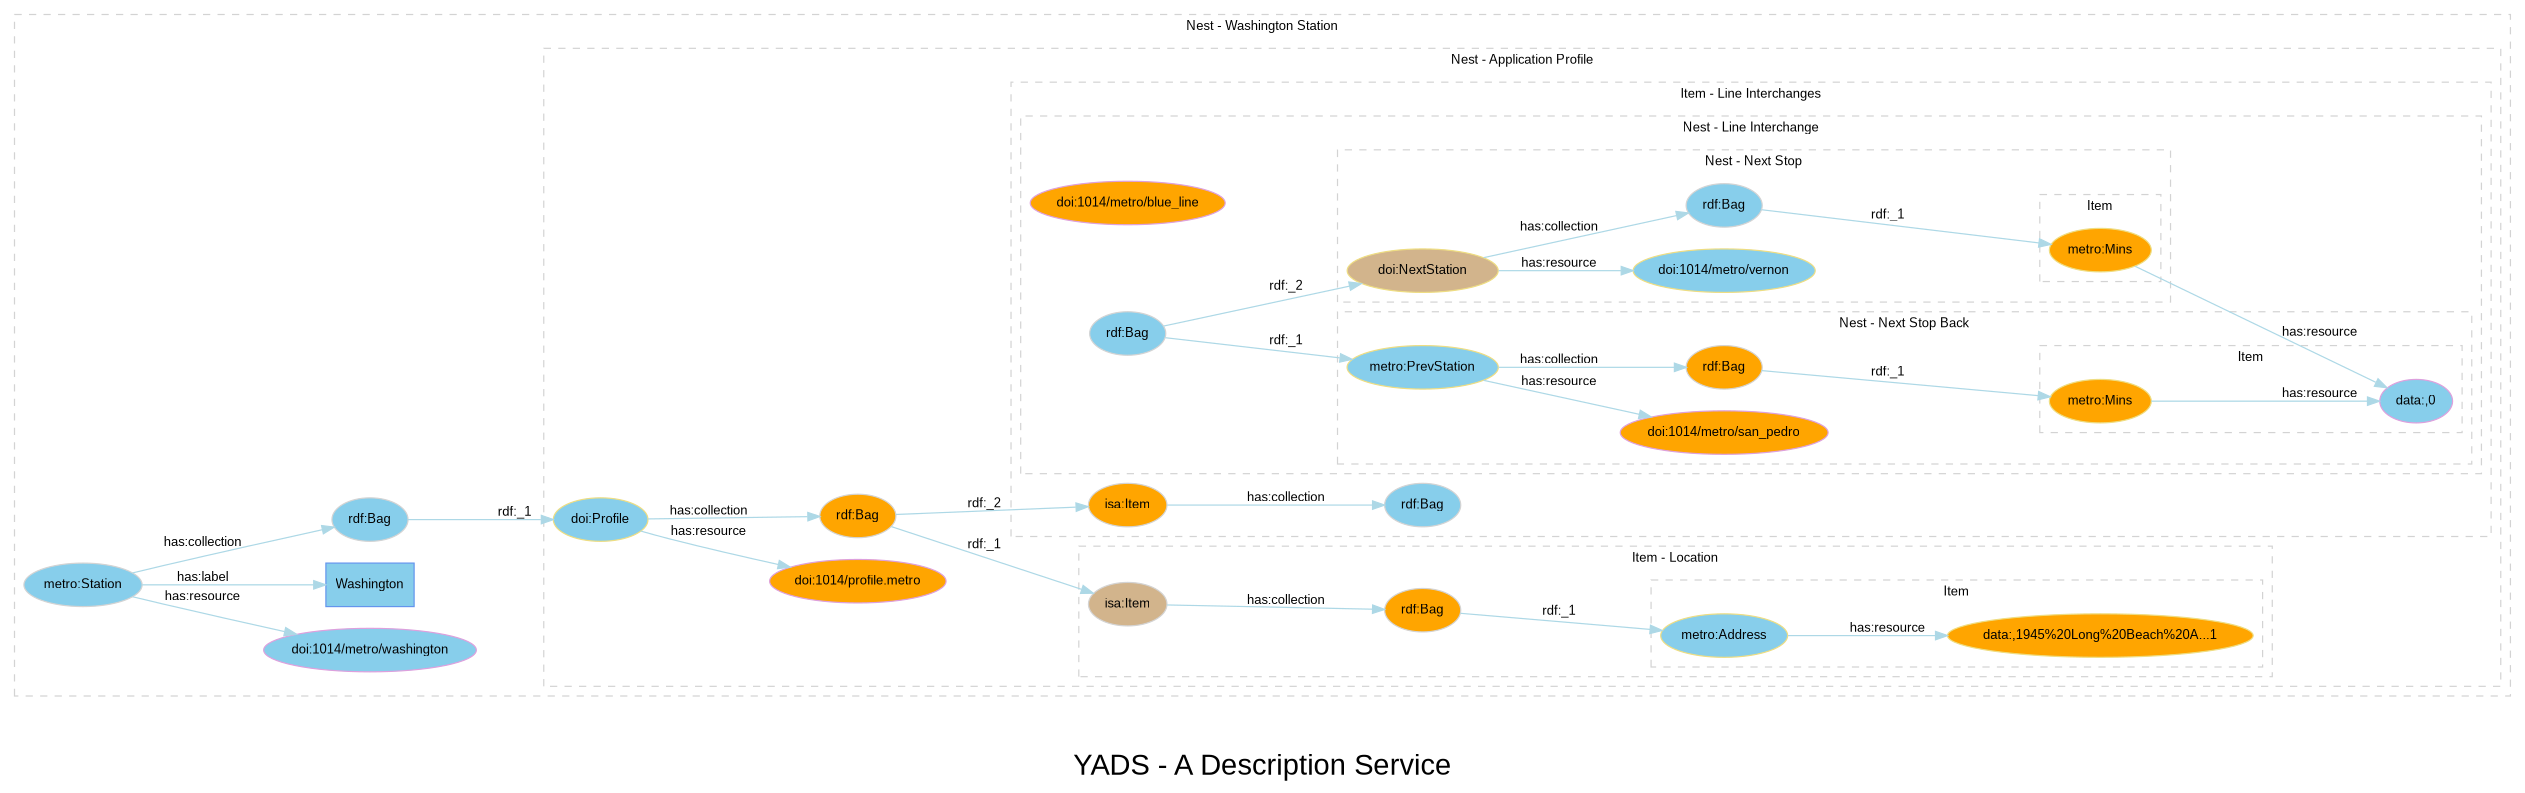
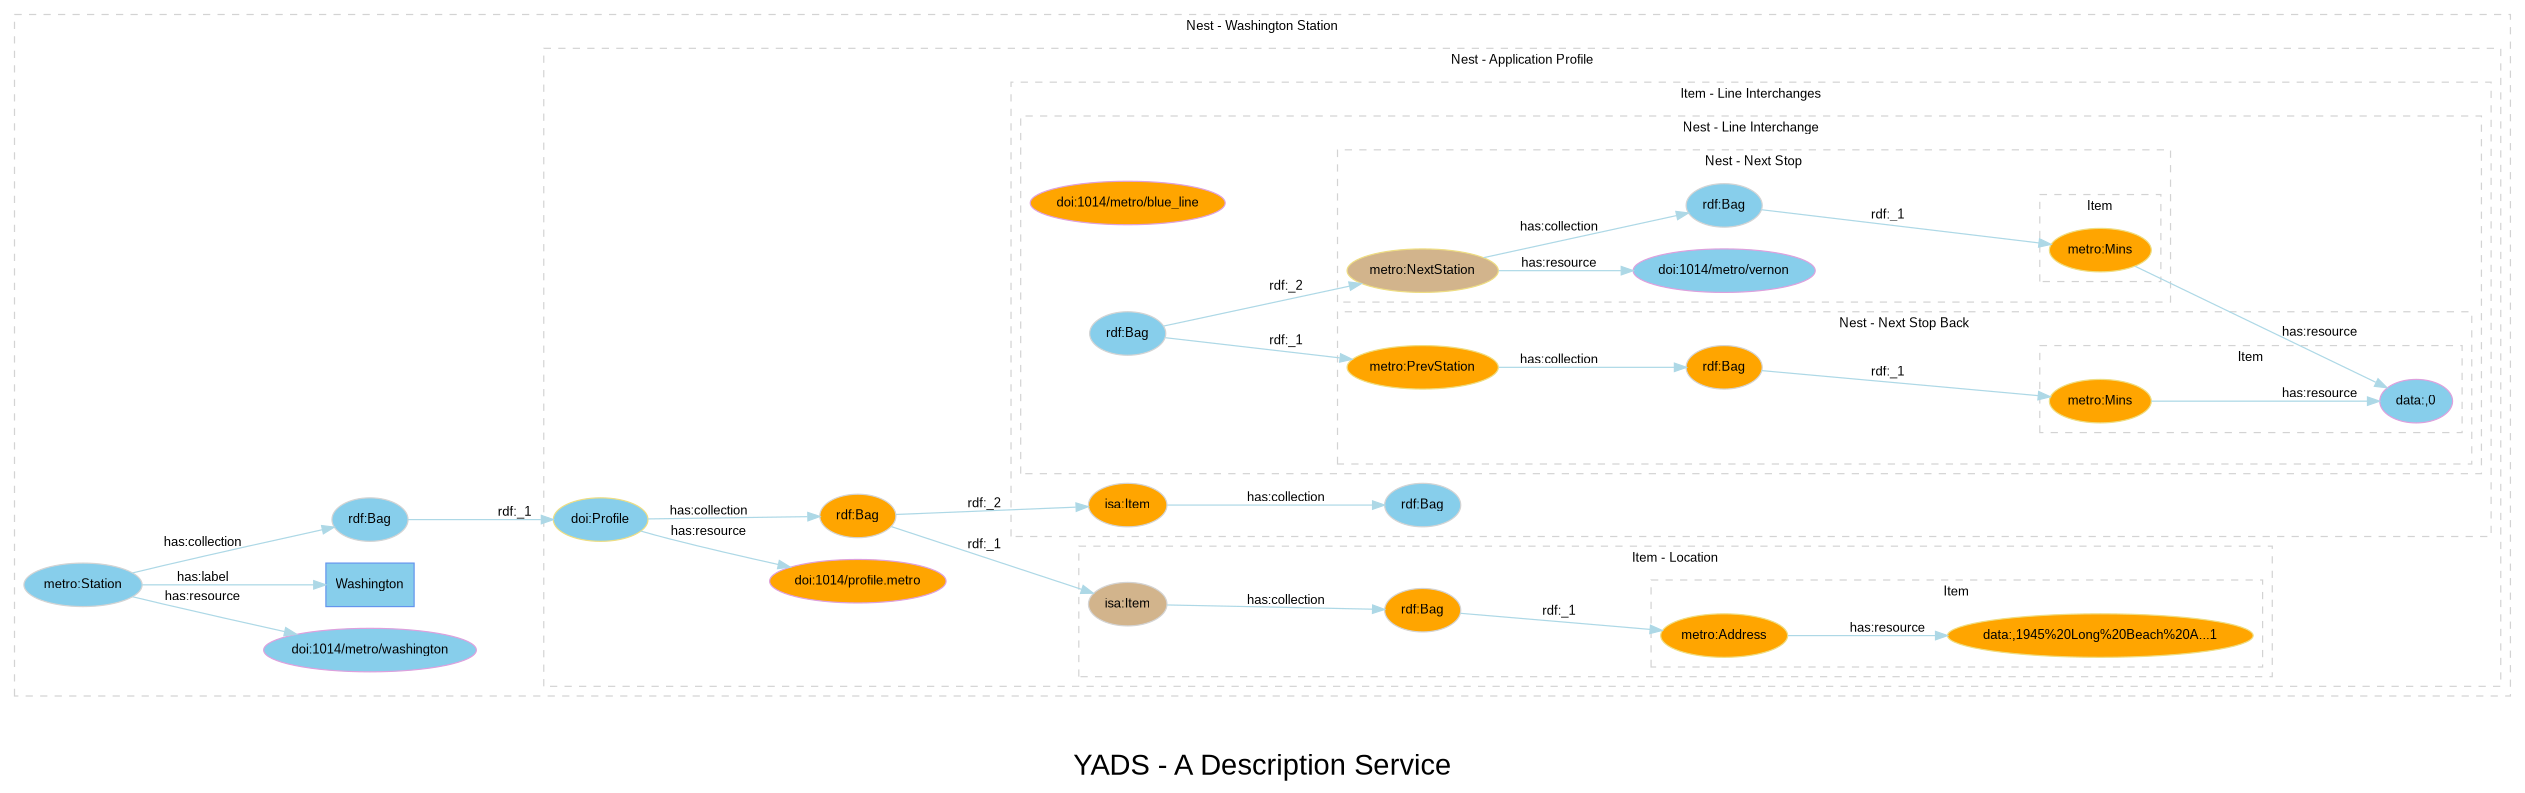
(1423, 271) -> (1423, 271)
(1724, 271) -> (1724, 271)
(1423, 367) -> (1423, 367)
(1724, 433) -> none
(1724, 636) -> (1724, 636)
